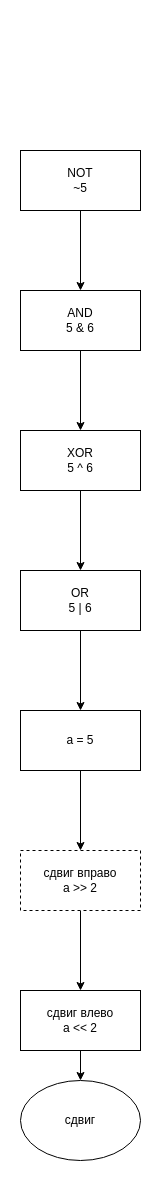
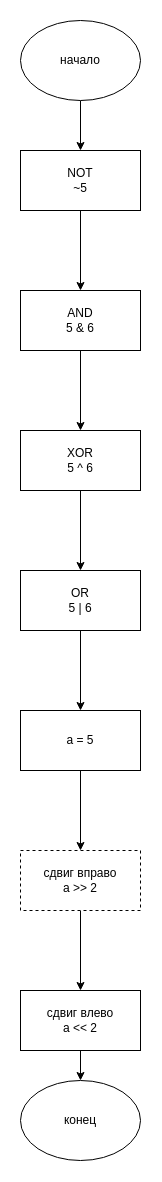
none -> (81, 61)
none -> (81, 122)
(81, 1121) -> (81, 1121)
